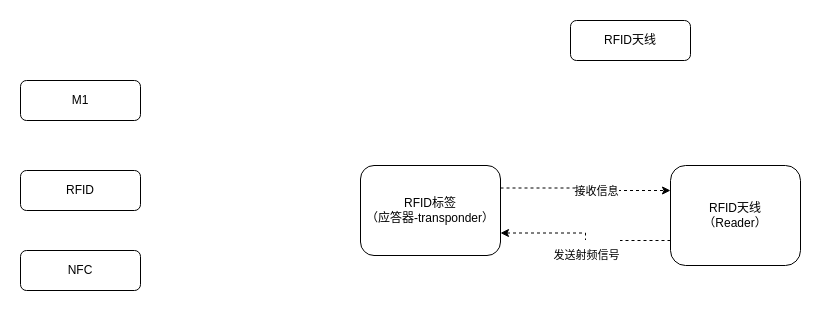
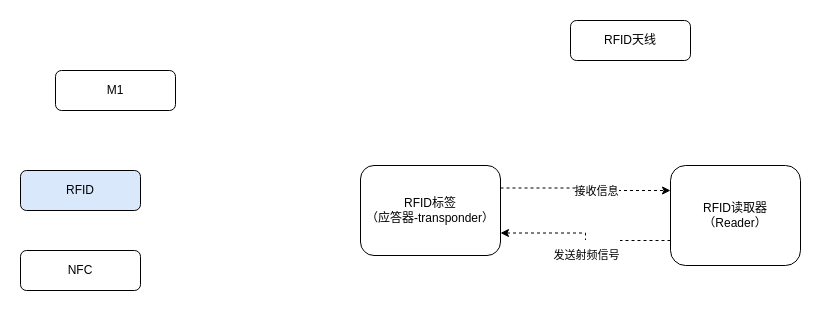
(81, 101) -> (116, 91)
(81, 191) -> (81, 191)
(736, 216) -> (736, 216)
